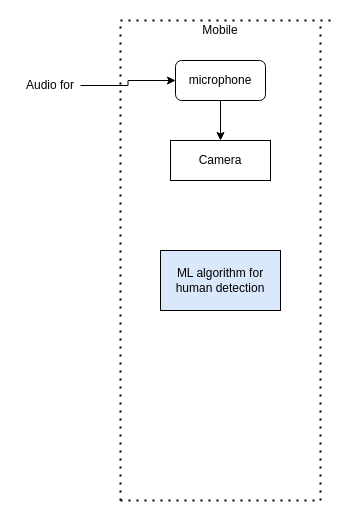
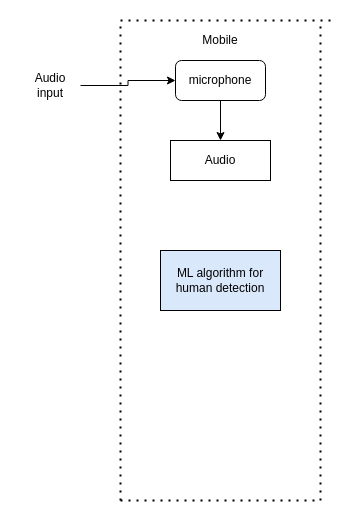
(221, 31) -> (221, 41)
(51, 86) -> (51, 86)
(221, 161) -> (221, 161)
